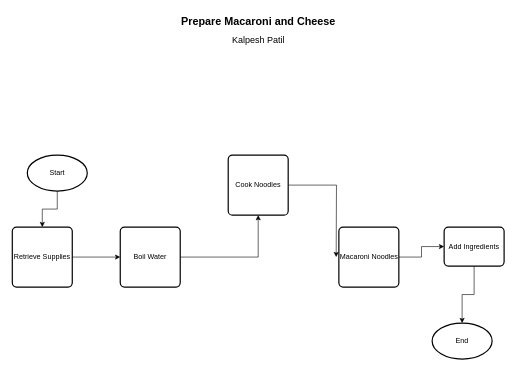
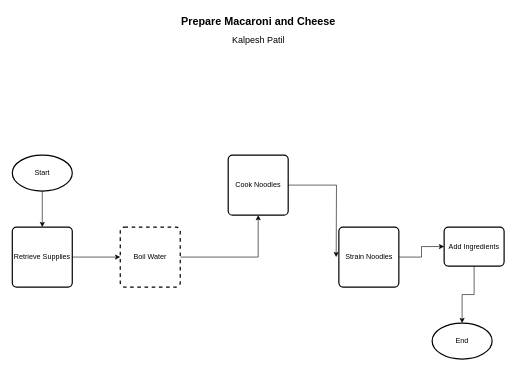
(57, 173) -> (42, 173)
(150, 257) -> (150, 257)
(369, 257) -> (369, 257)
